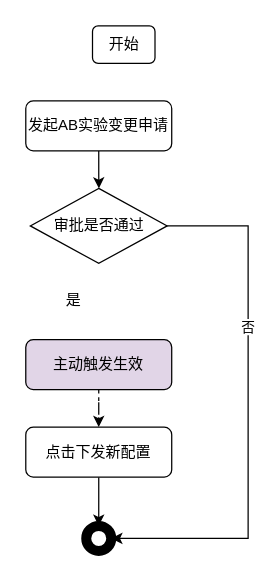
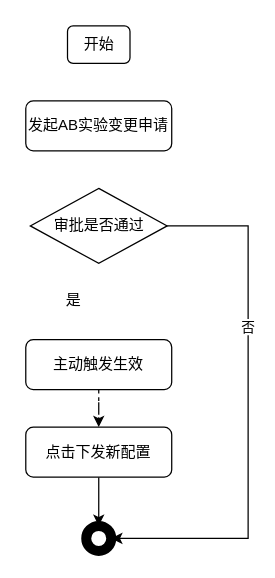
(124, 44) -> (99, 44)
(99, 165) -> none
(99, 364) -> (99, 364)
